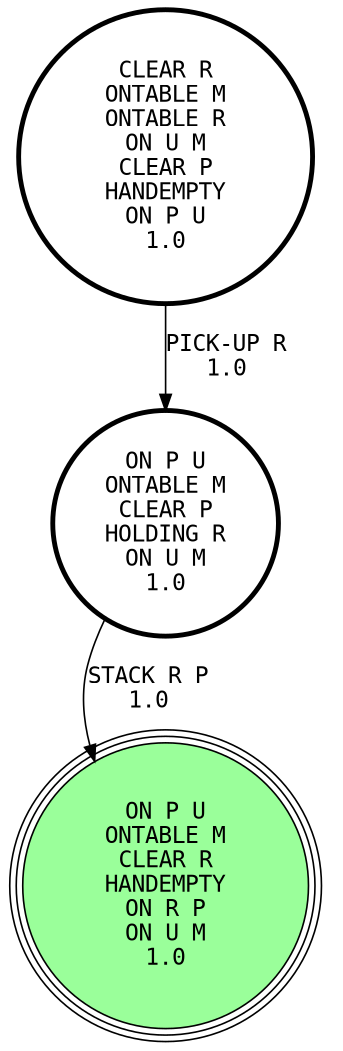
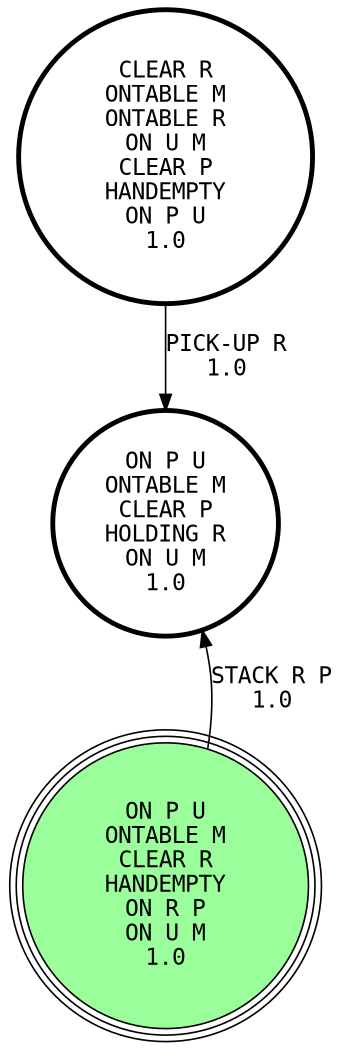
(85, 680) -> (212, 698)
